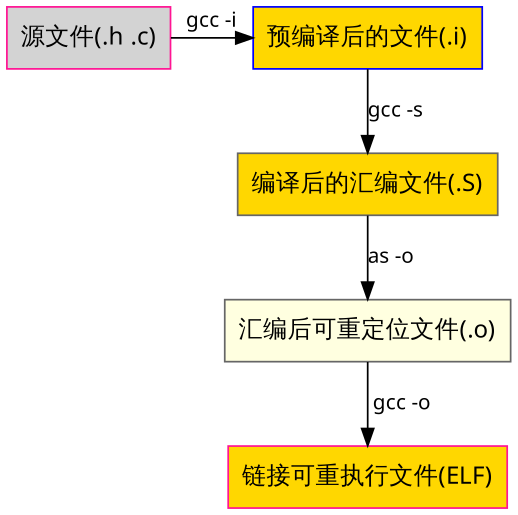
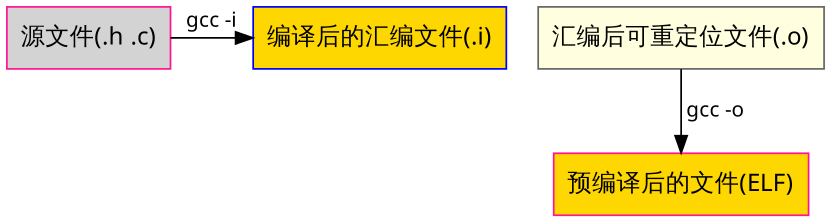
(368, 38) -> (380, 38)
(368, 184) -> none
(368, 477) -> (681, 184)
